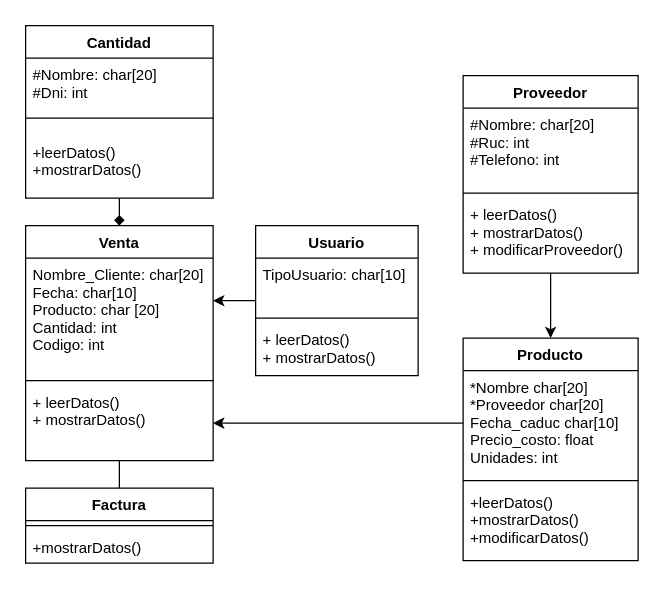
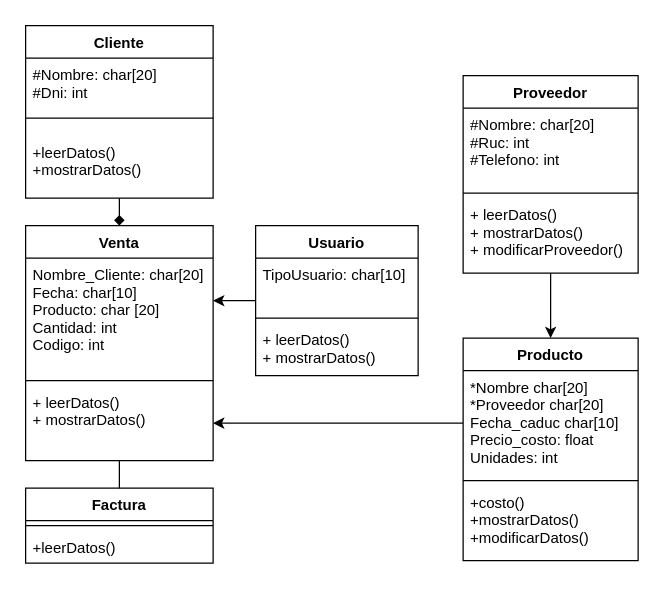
(119, 43) -> (119, 43)
(518, 503) -> (504, 503)
(96, 548) -> (81, 548)
